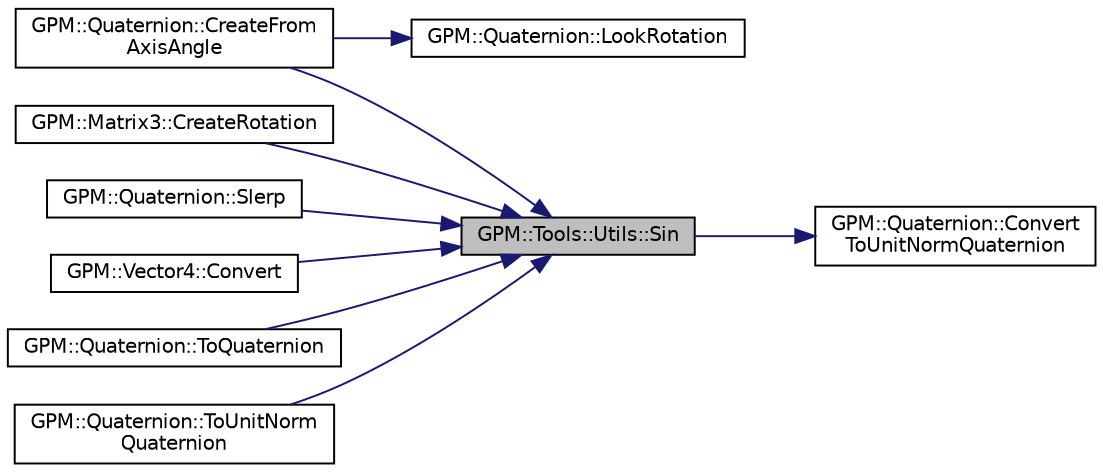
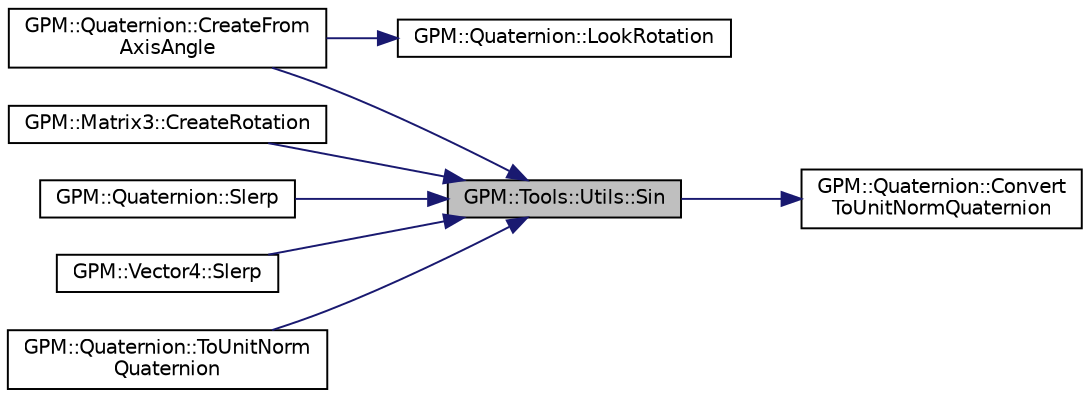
(174, 273) -> (168, 273)
(174, 348) -> none
